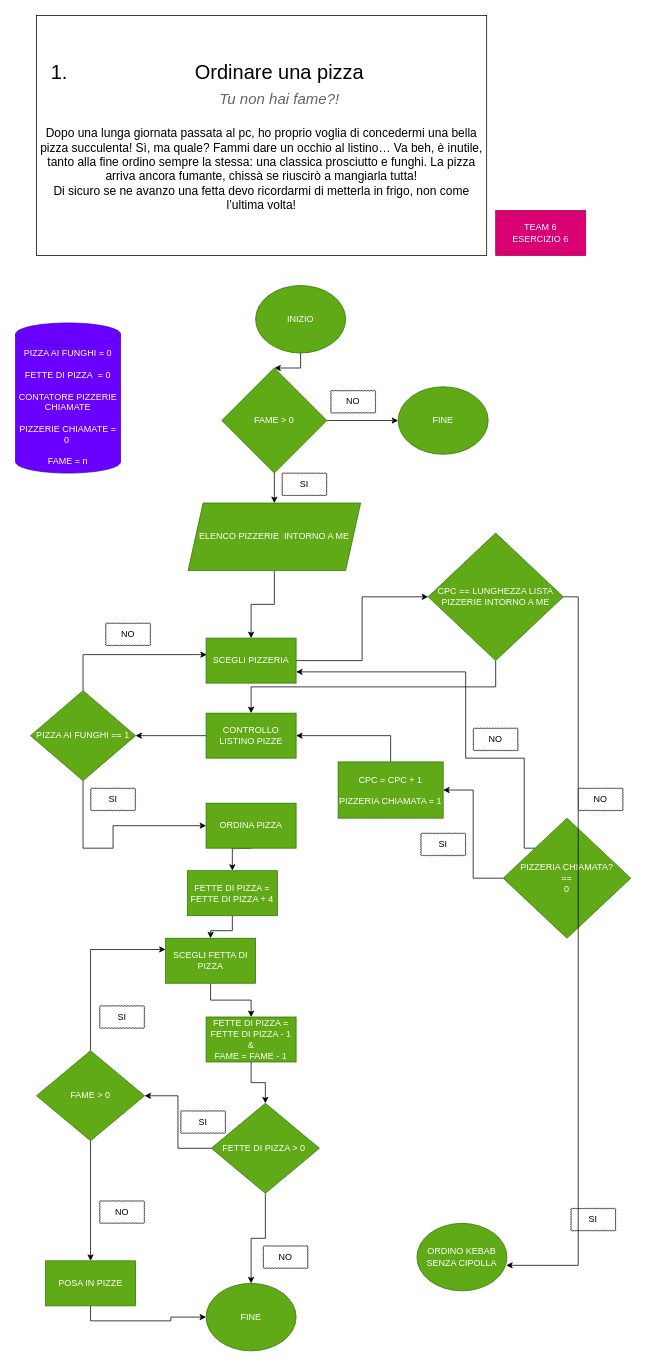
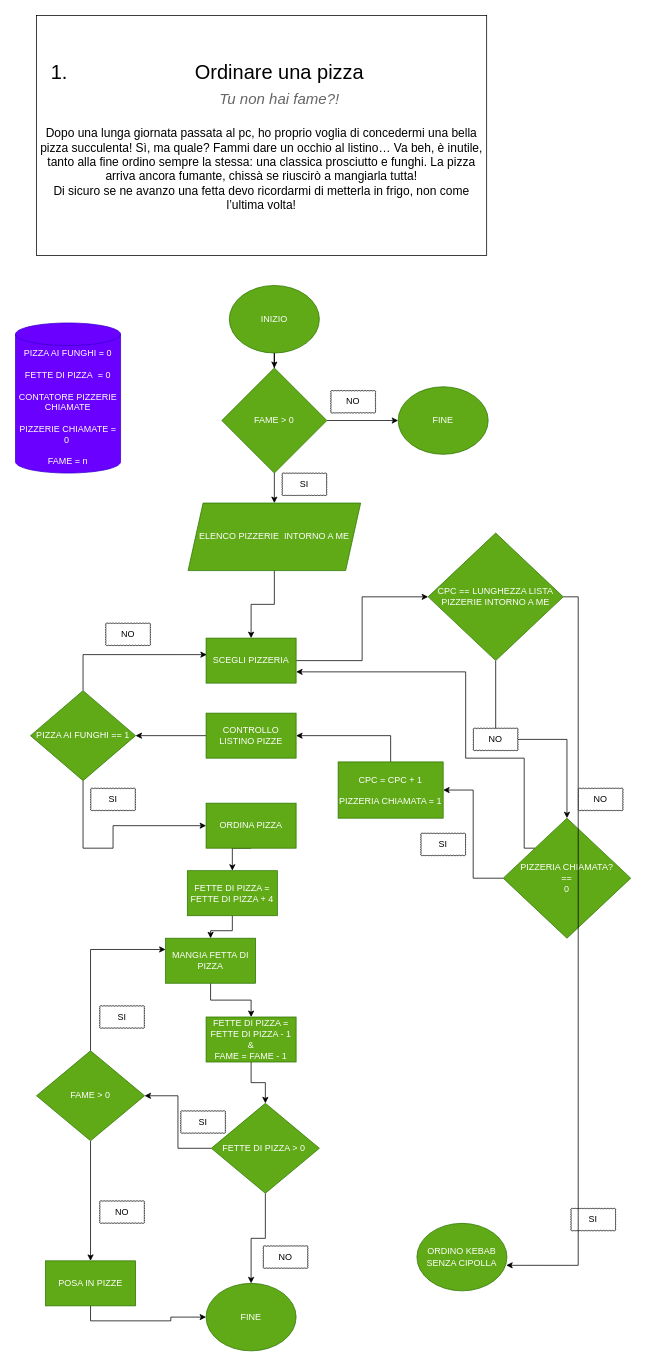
(540, 233) -> none
(300, 319) -> (274, 319)
(251, 687) -> (543, 739)
(210, 960) -> (210, 960)
